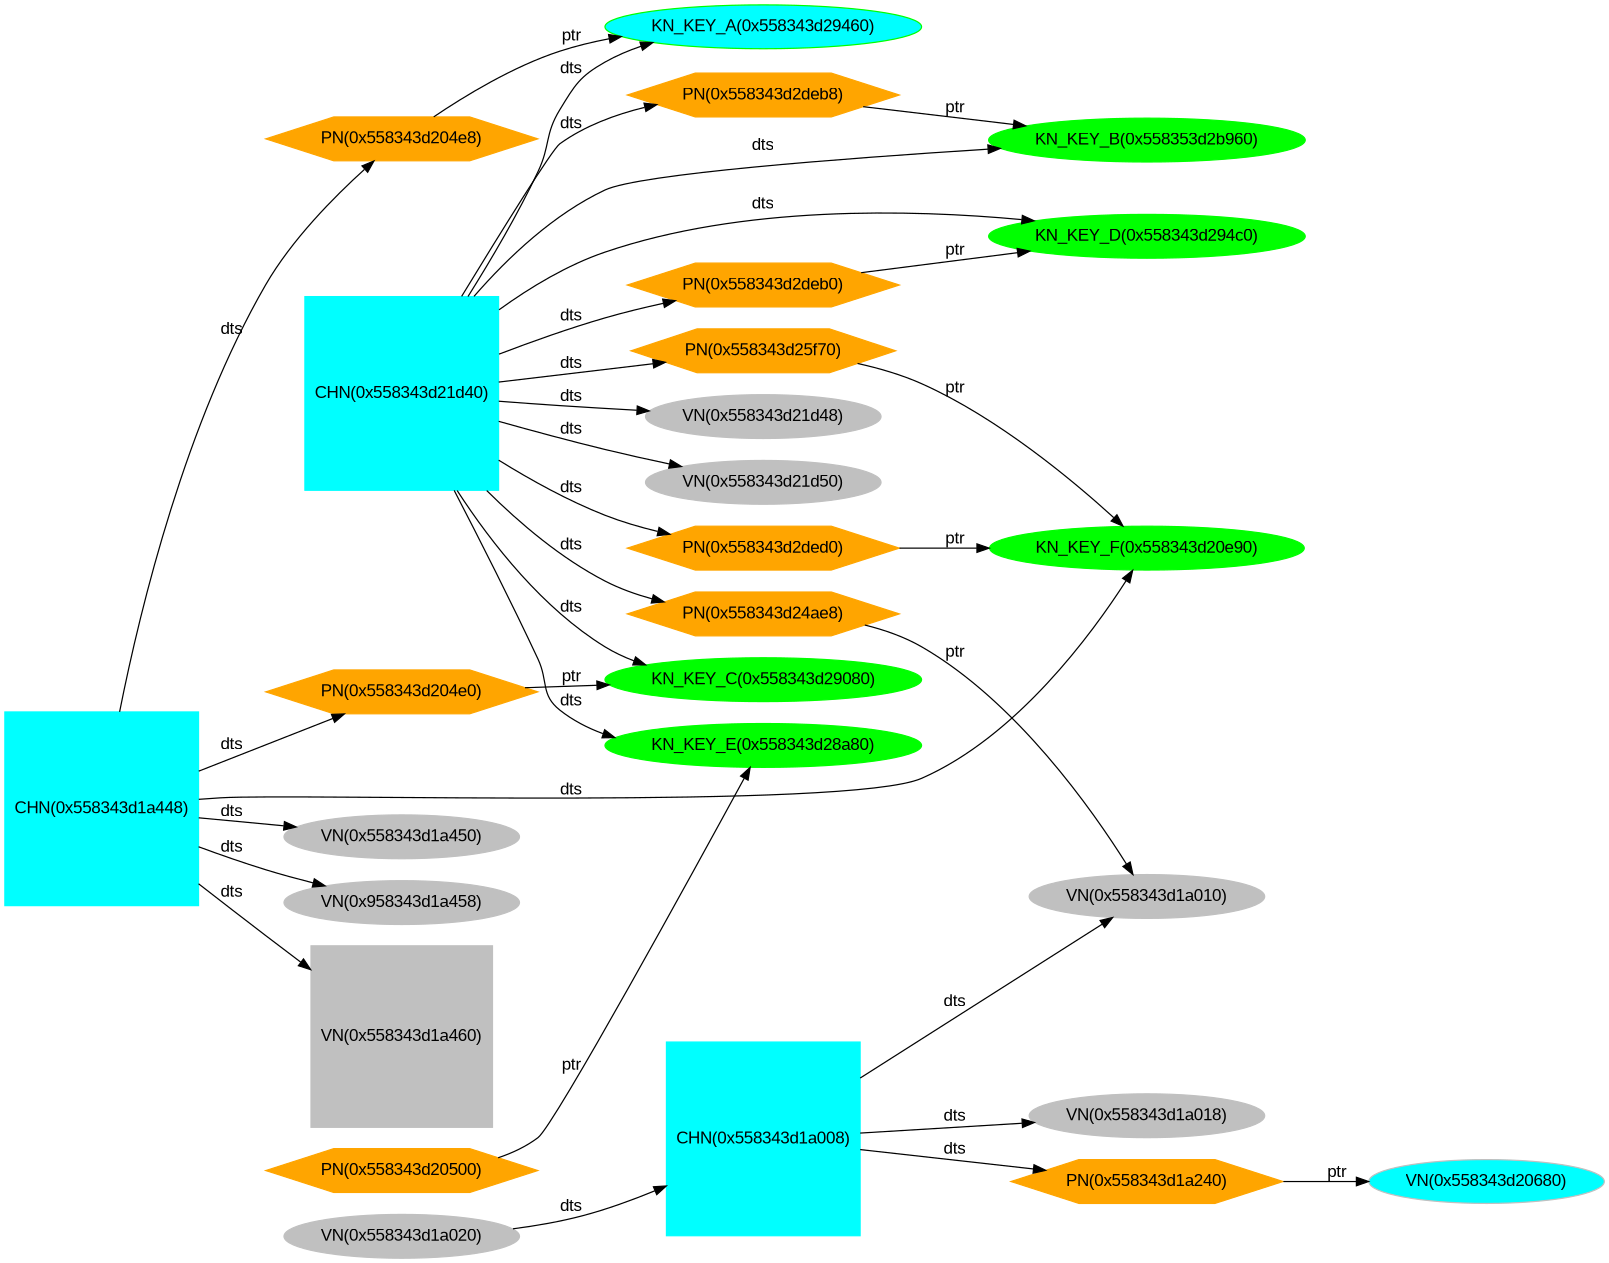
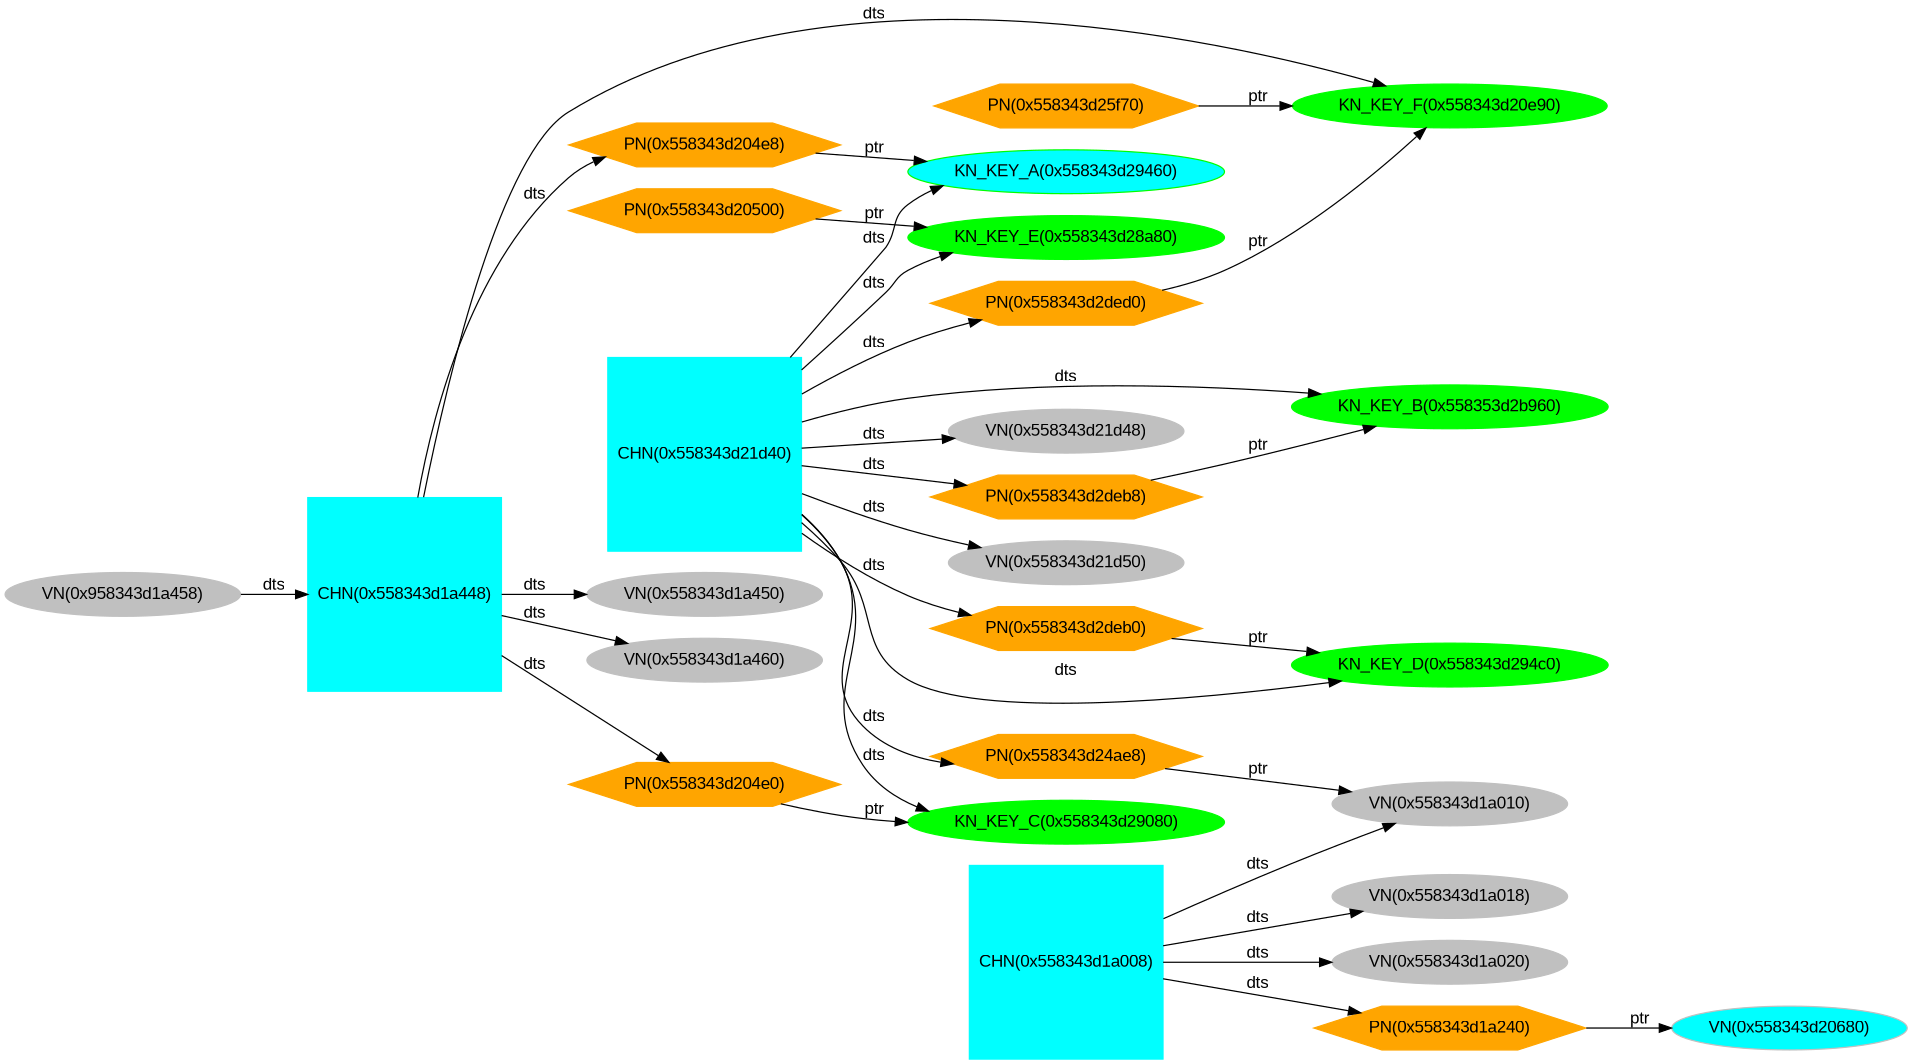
(576, 373) -> none
(255, 866) -> (268, 594)
(402, 1037) -> (705, 660)
(585, 1215) -> (1241, 962)
